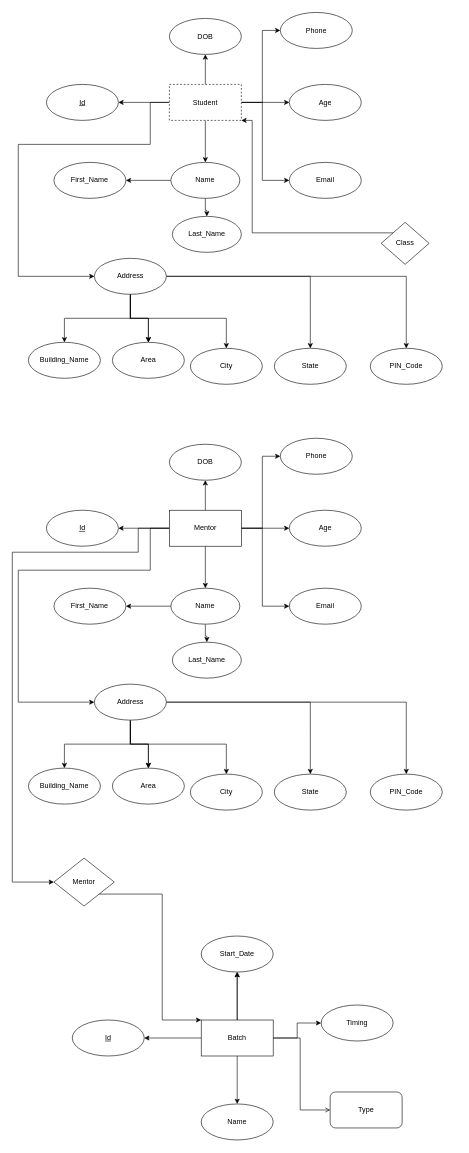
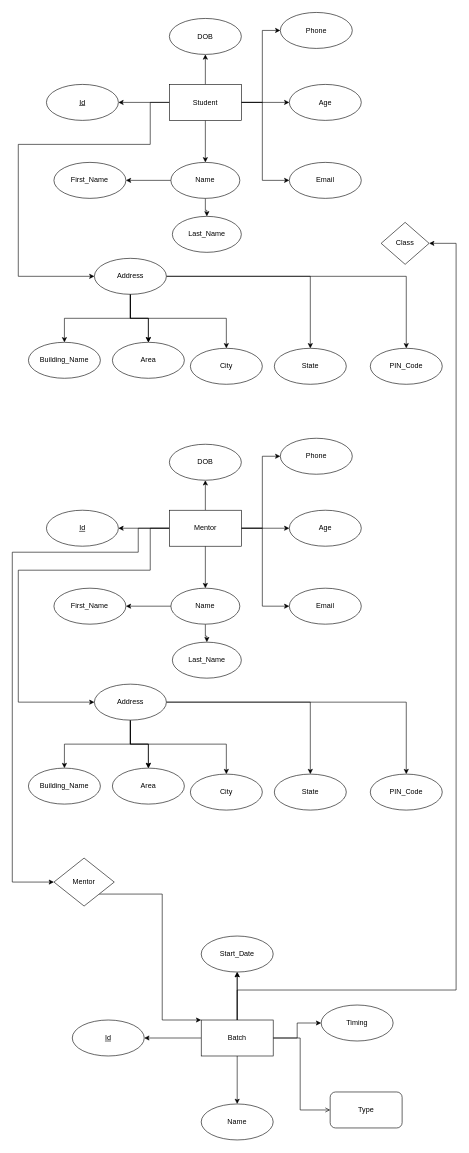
(205, 102) -> (205, 102)
(250, 120) -> none
none -> (456, 243)
